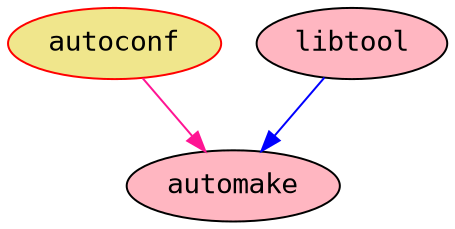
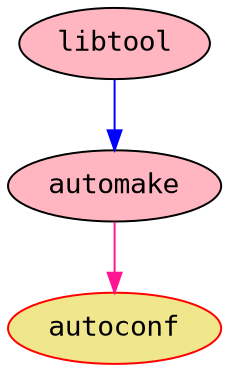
(167, 107) -> (115, 247)
